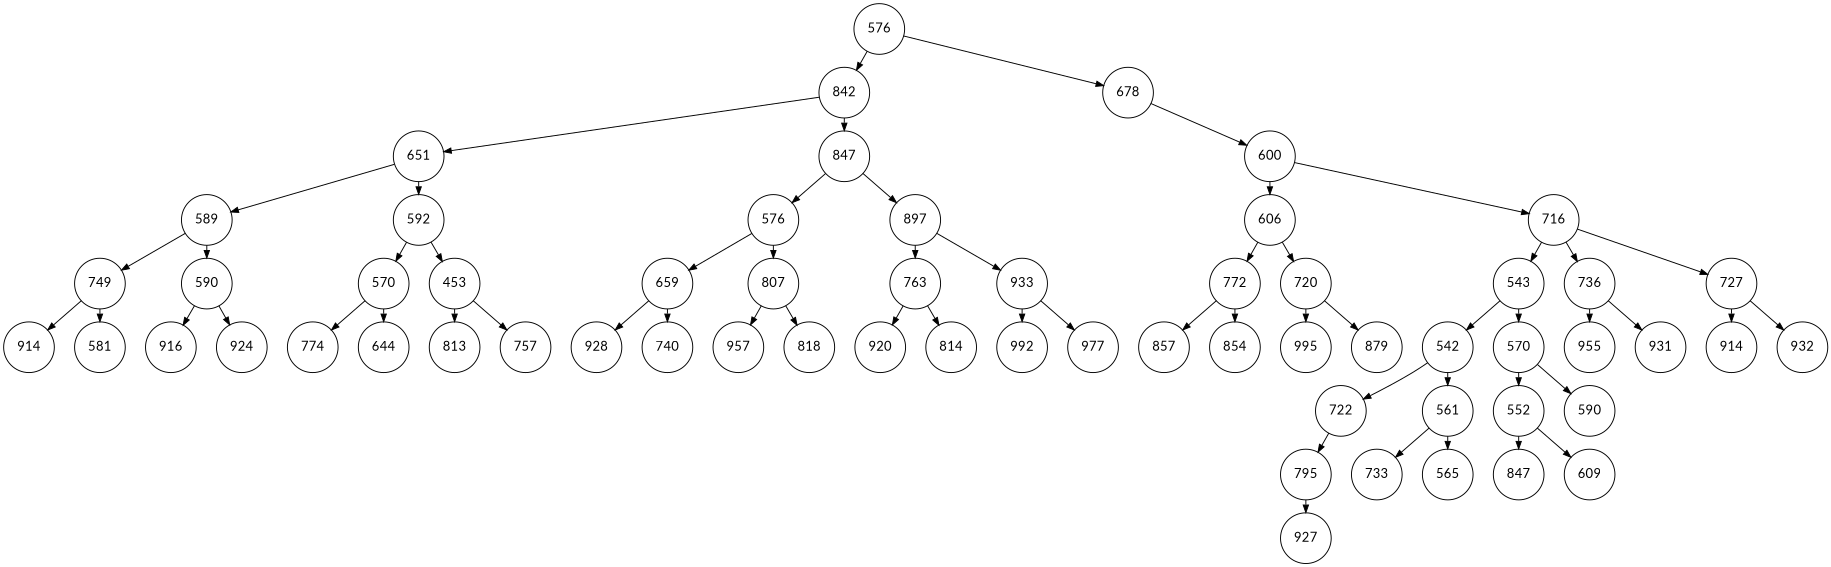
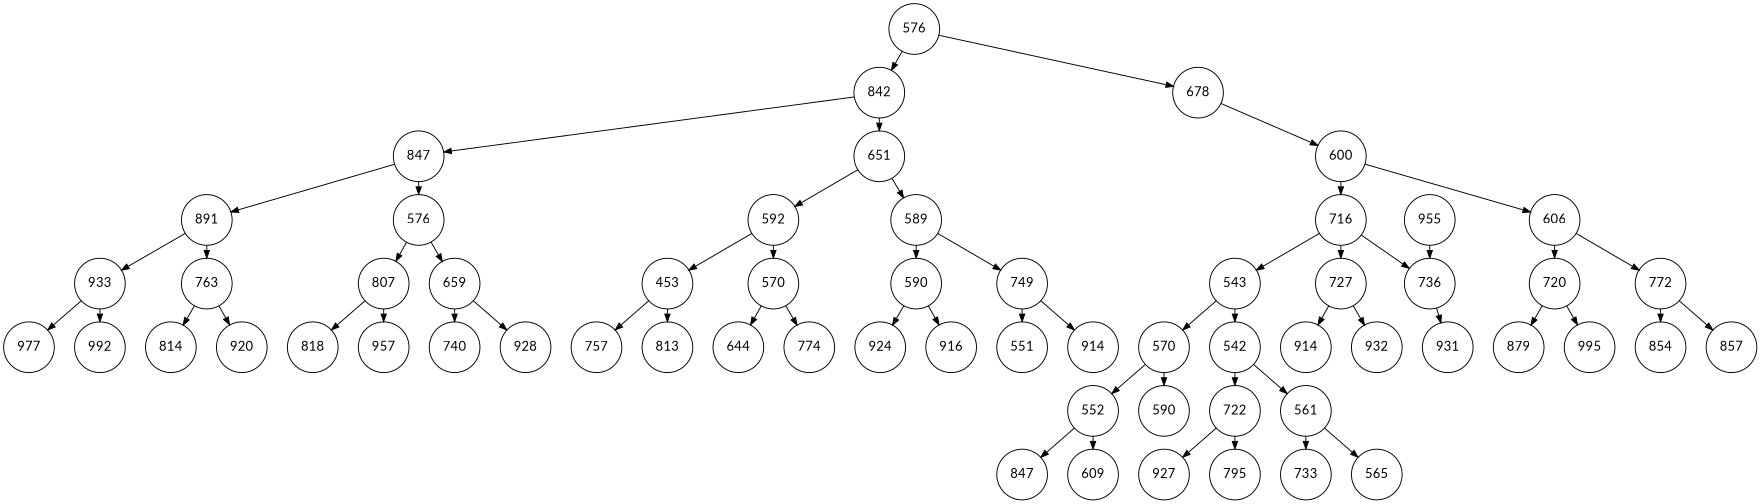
(915, 220) -> (207, 220)
(1590, 311) -> (1430, 248)
(100, 347) -> (1022, 347)
(1306, 502) -> (1202, 440)
